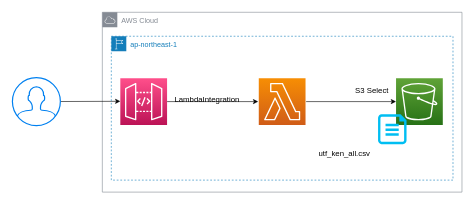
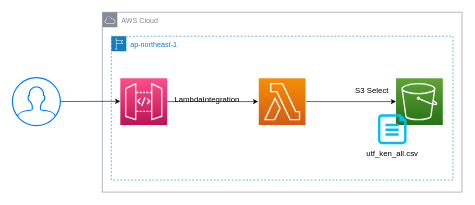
(345, 153) -> (393, 153)
